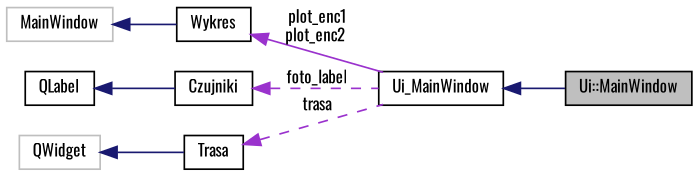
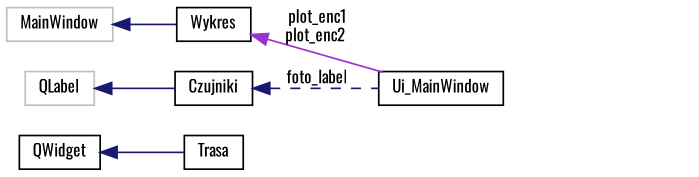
(60, 88) -> (60, 88)
(324, 88) -> (324, 88)
(629, 88) -> none
(322, 122) -> none
(60, 152) -> (60, 152)
